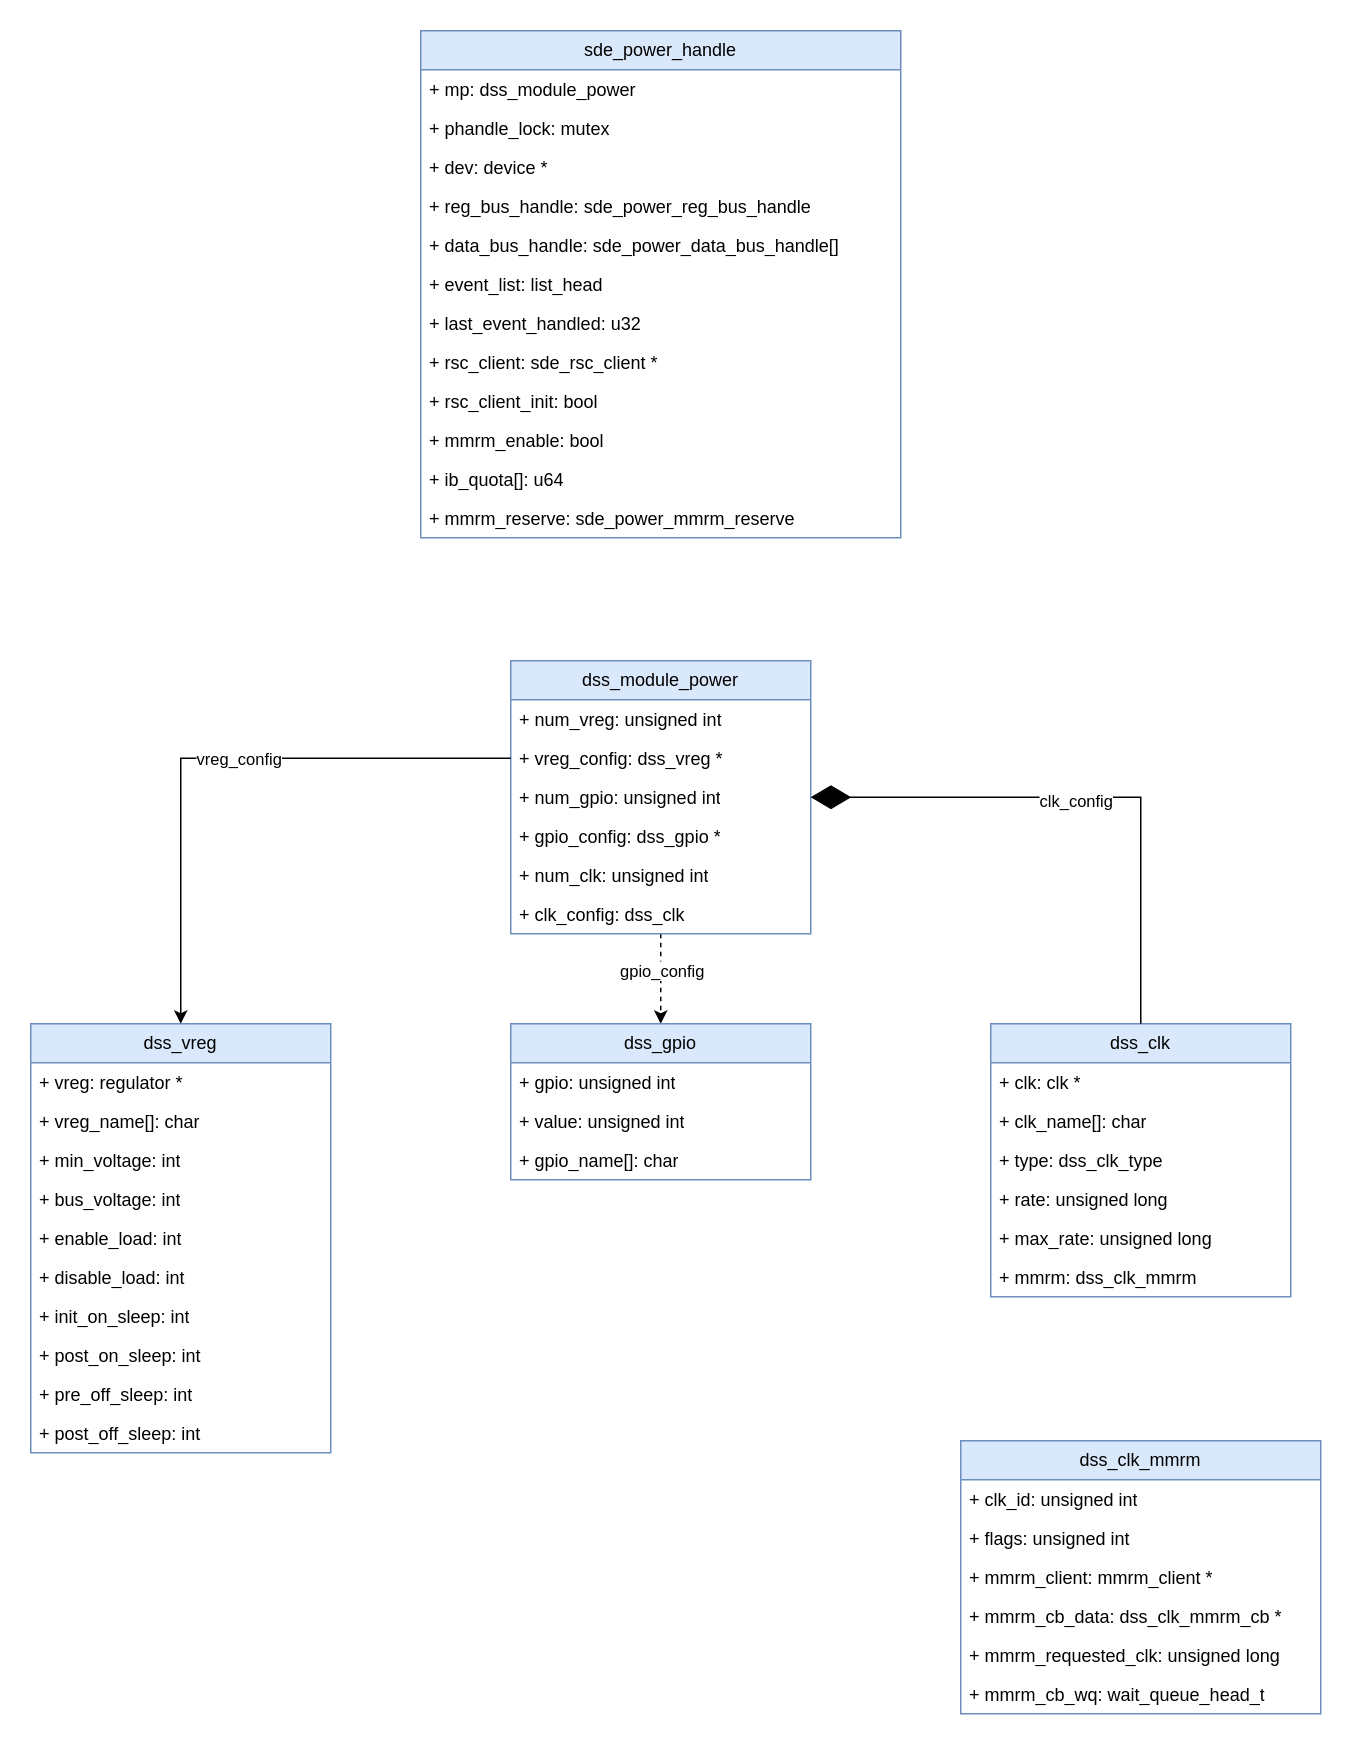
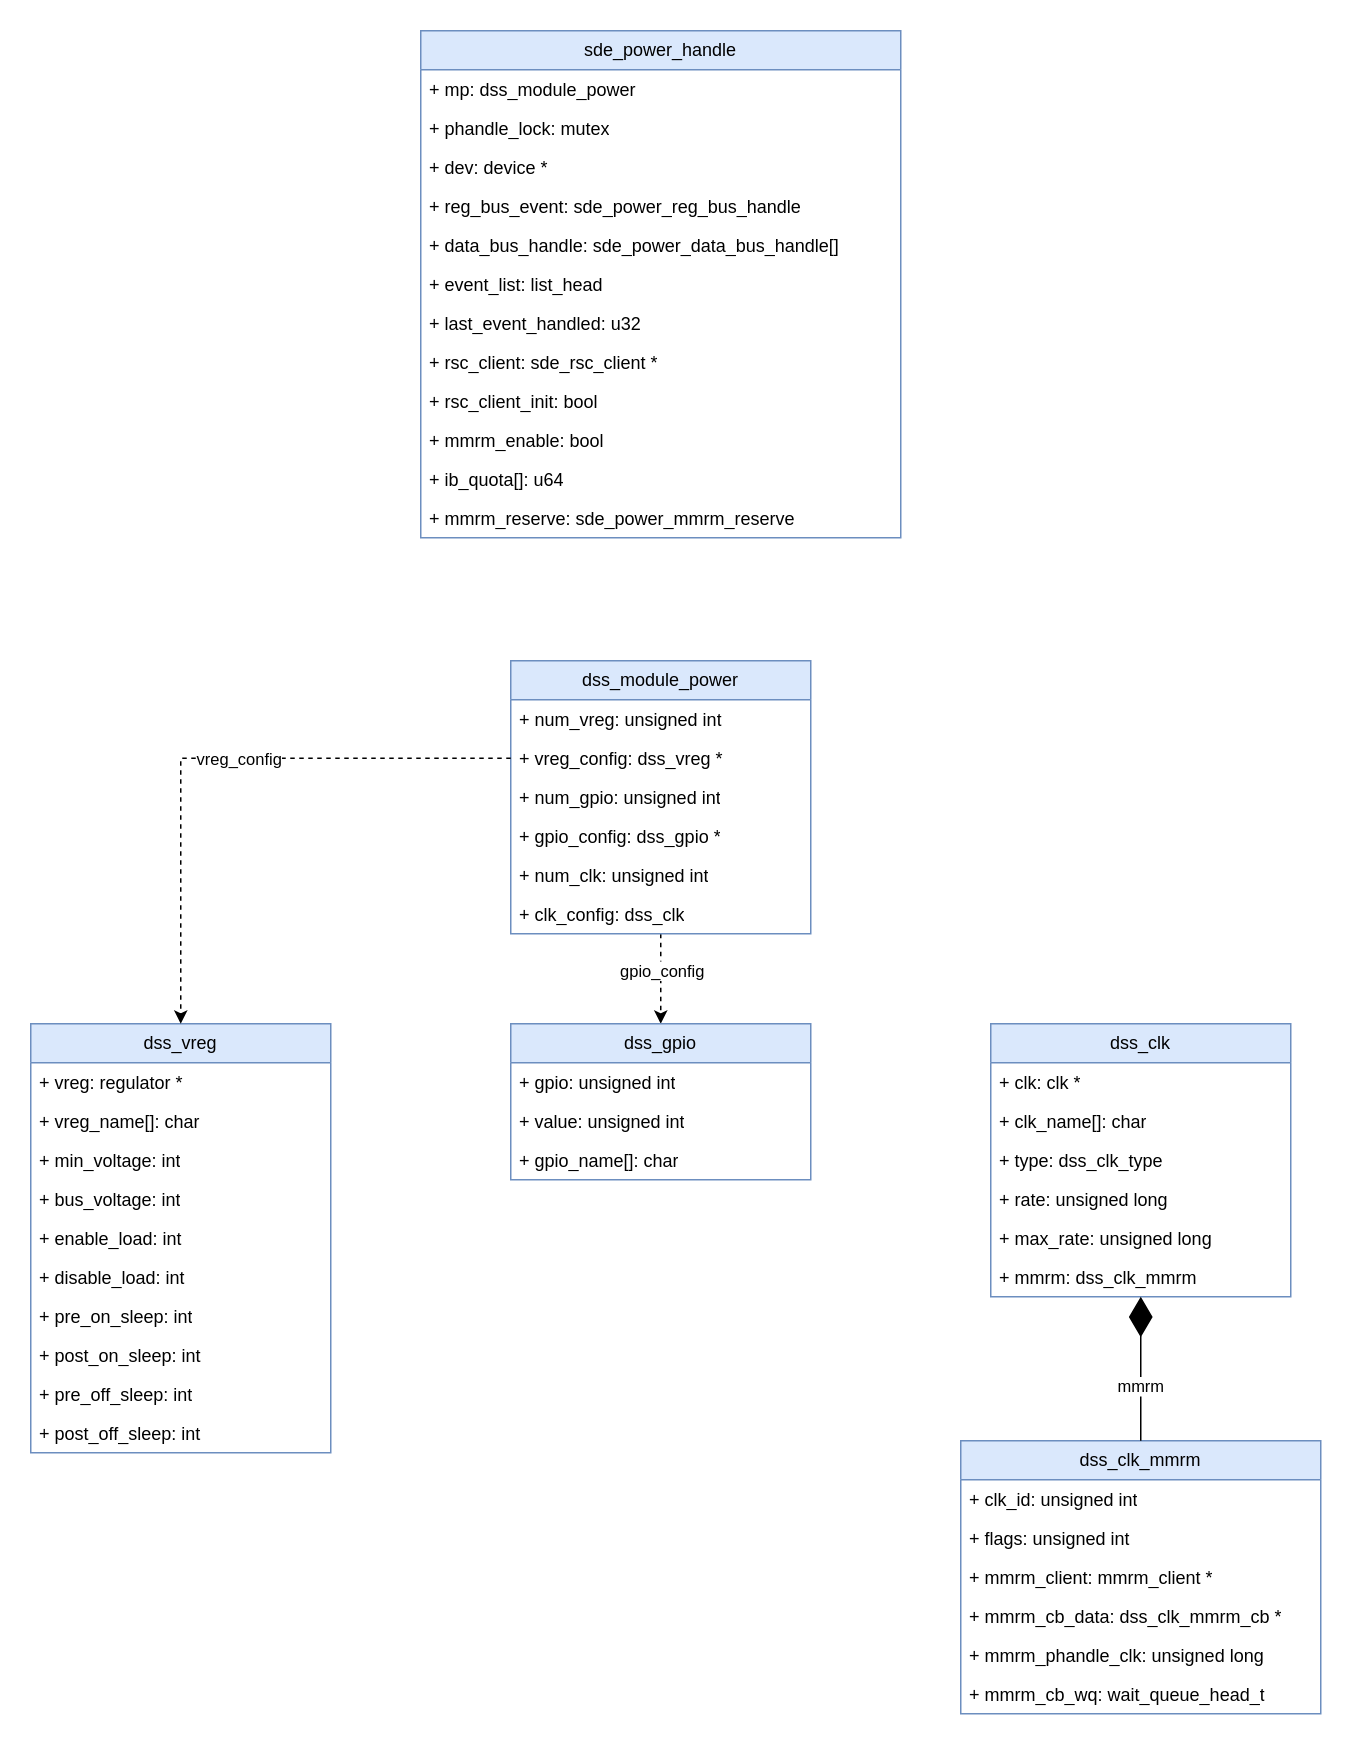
(630, 208) -> (627, 208)
(1141, 874) -> none
(181, 881) -> (181, 881)
(124, 1318) -> (124, 1318)
none -> (1141, 1389)
(1130, 1657) -> (1117, 1657)
